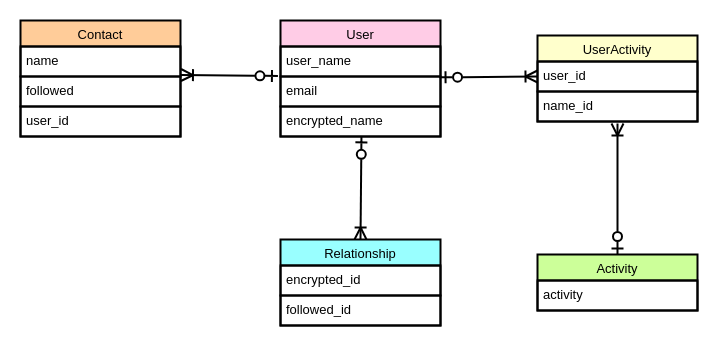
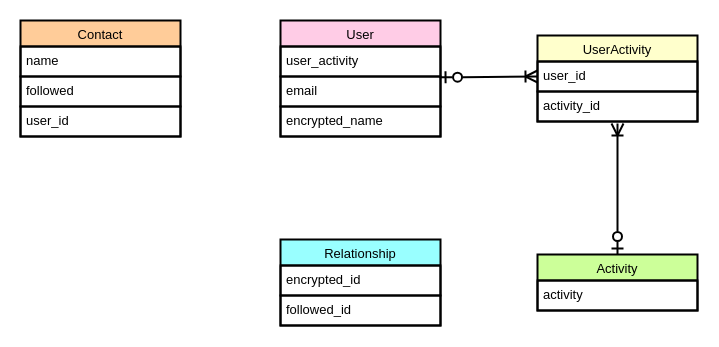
(319, 61) -> (330, 61)
(218, 75) -> none
(567, 106) -> (578, 106)
(361, 198) -> none
